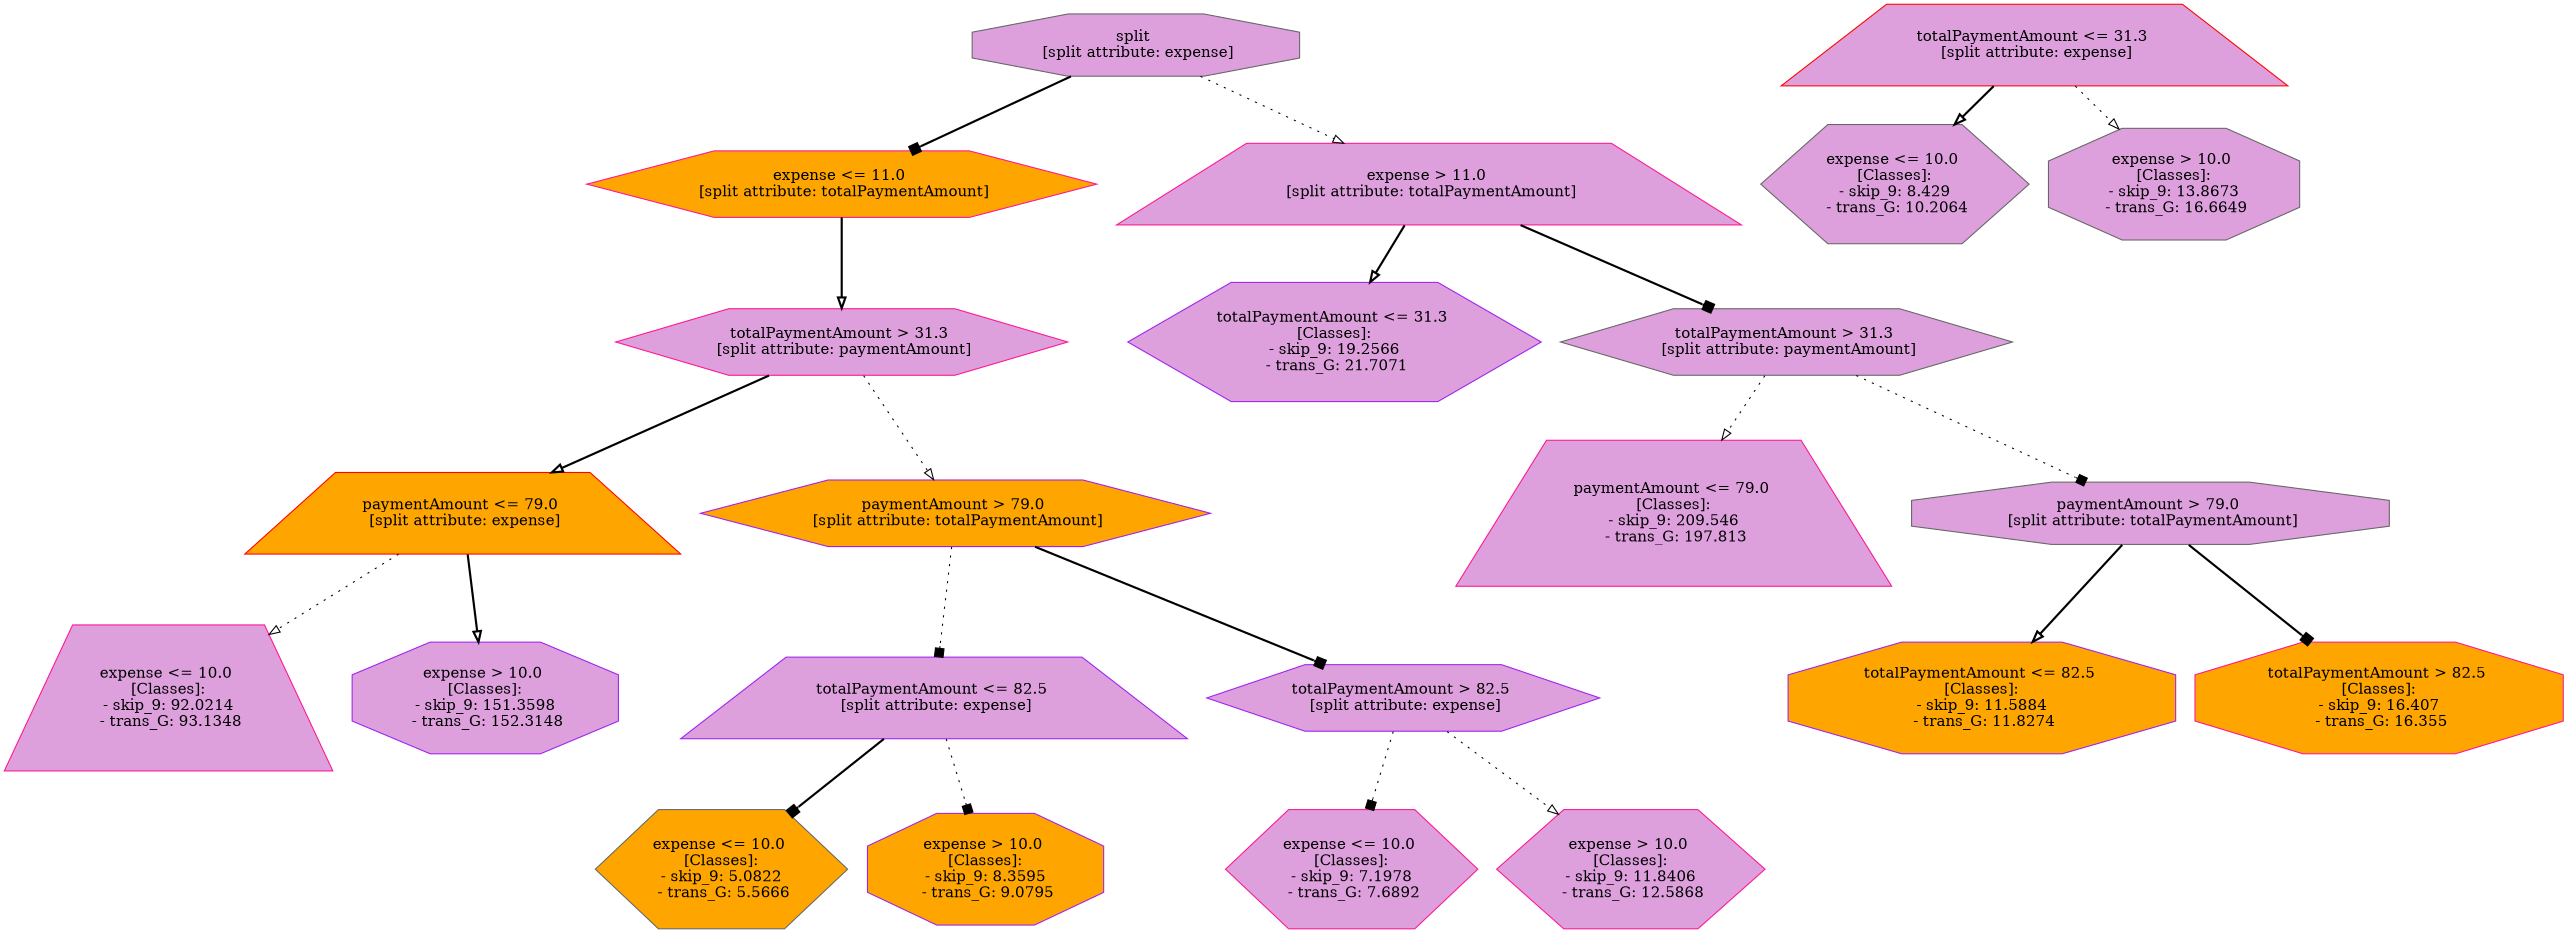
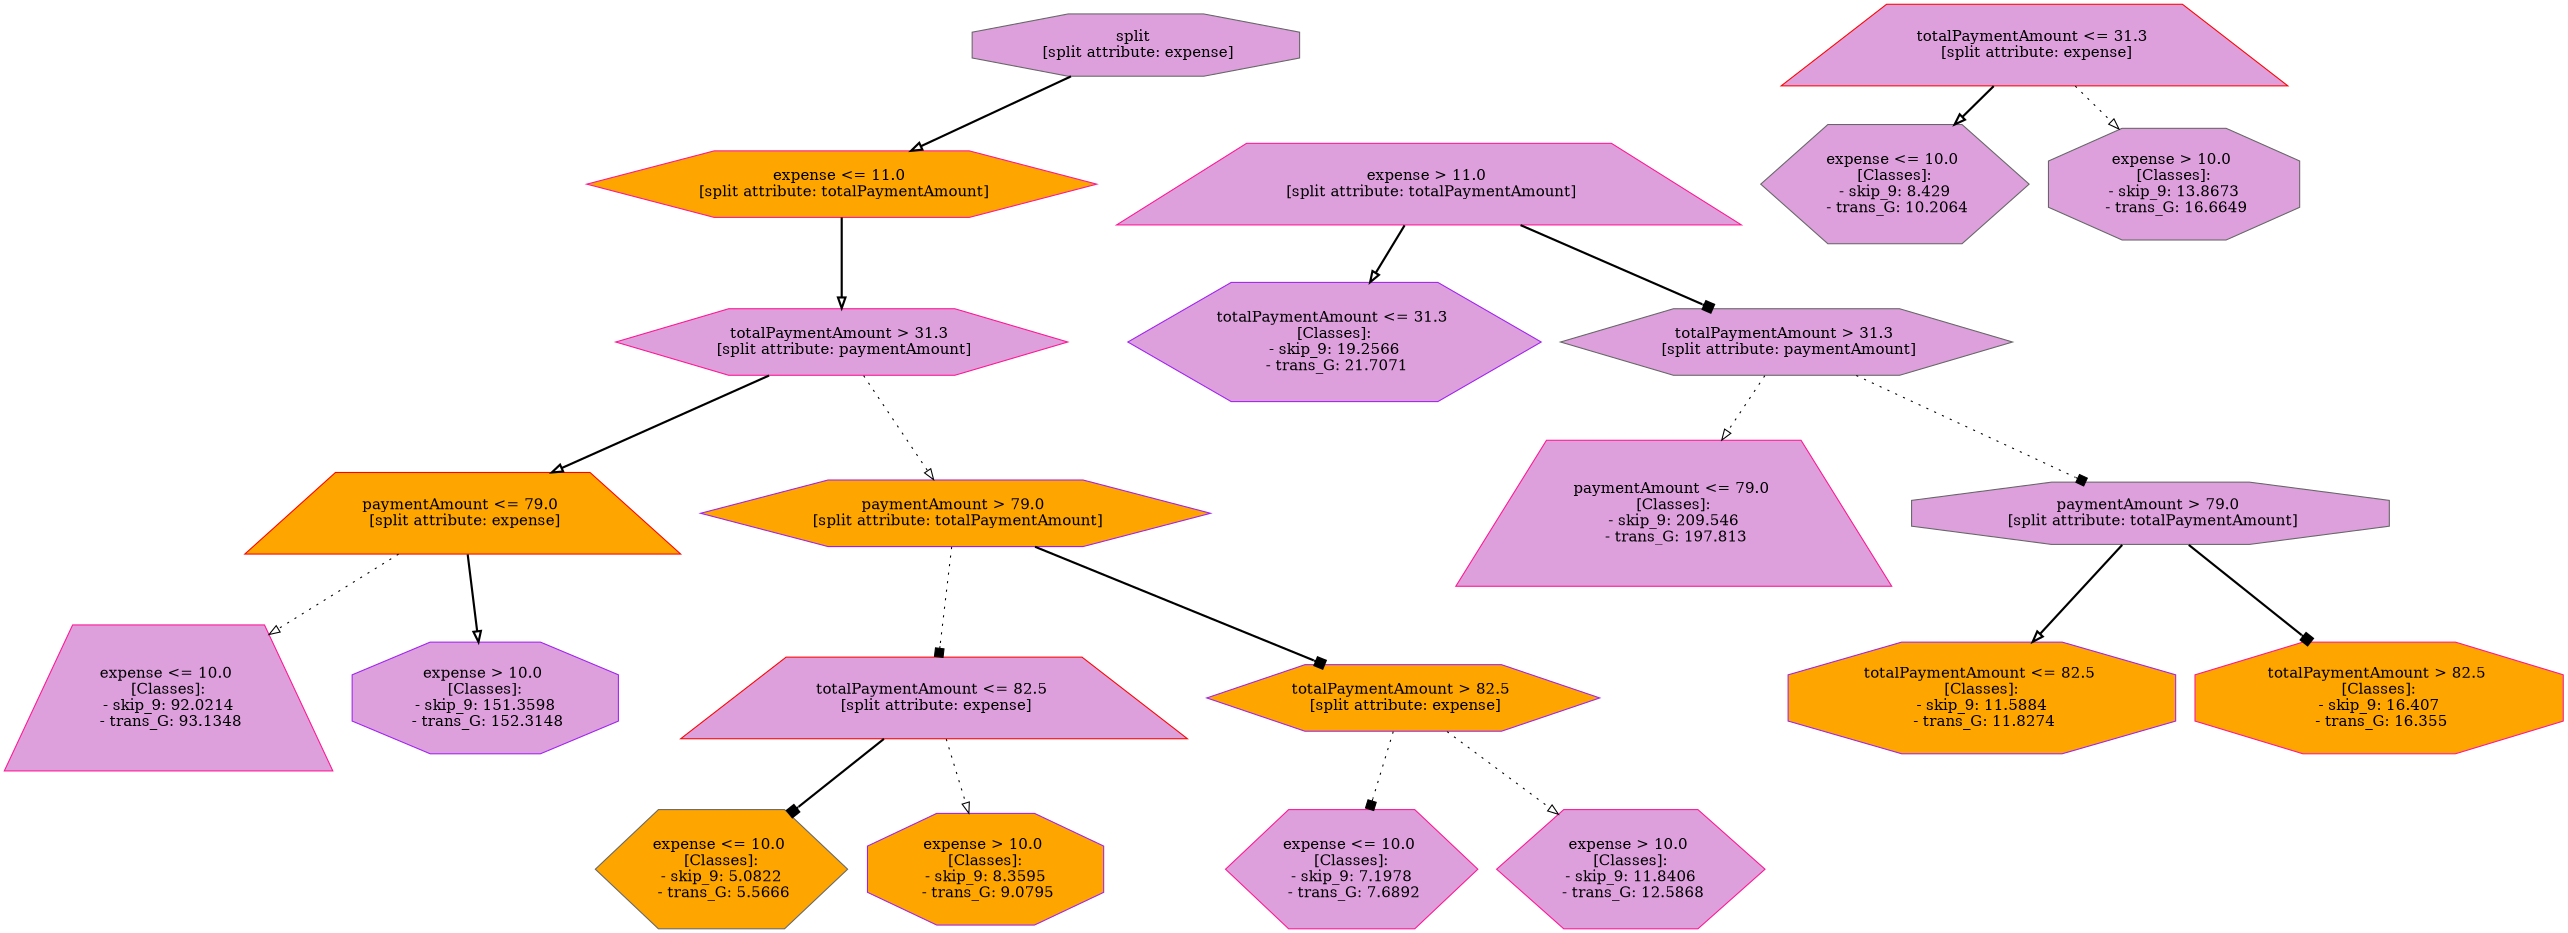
(1267, 108) -> none
(996, 111) -> (996, 111)
(934, 698) -> (934, 698)
(1403, 698) -> (1403, 698)
(956, 771) -> (956, 771)
